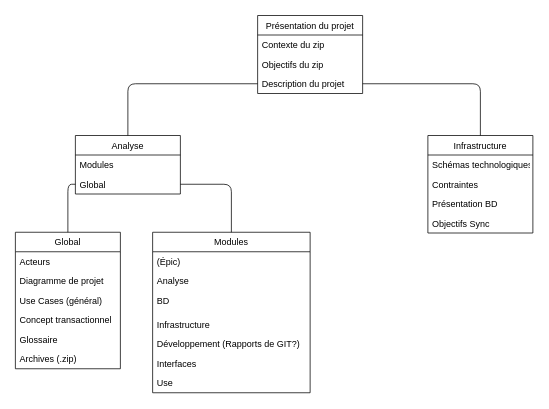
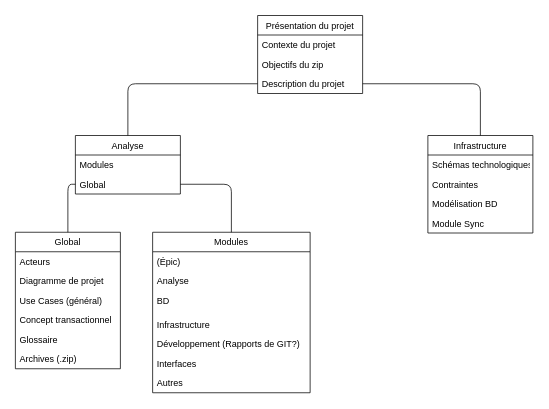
(296, 45) -> (305, 45)
(467, 204) -> (465, 204)
(465, 224) -> (457, 224)
(164, 383) -> (172, 383)
